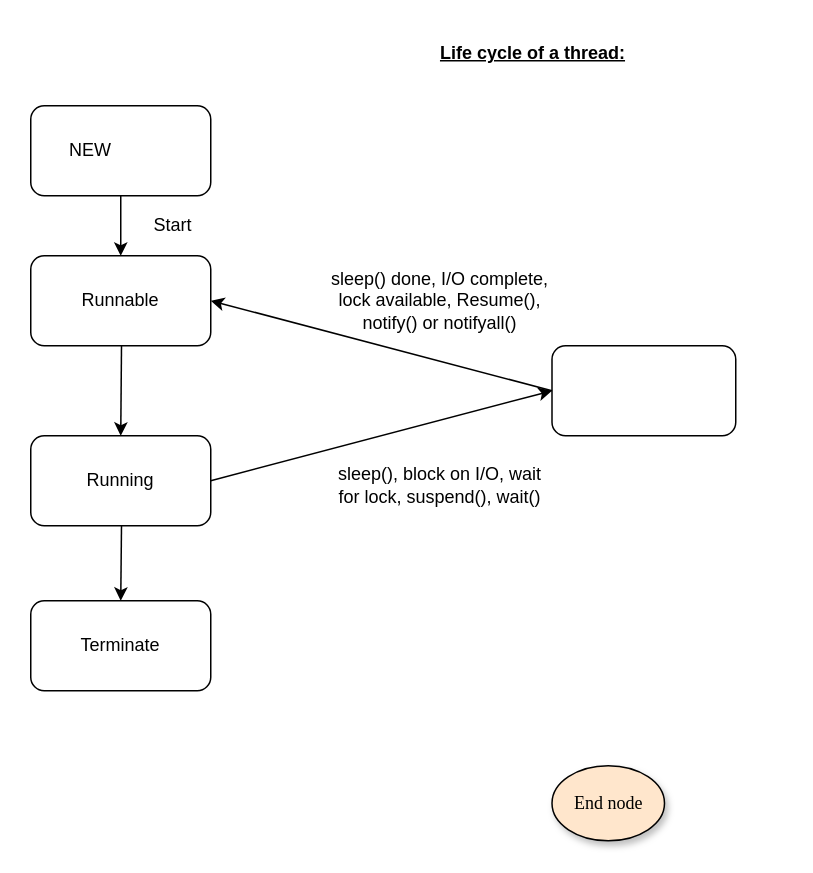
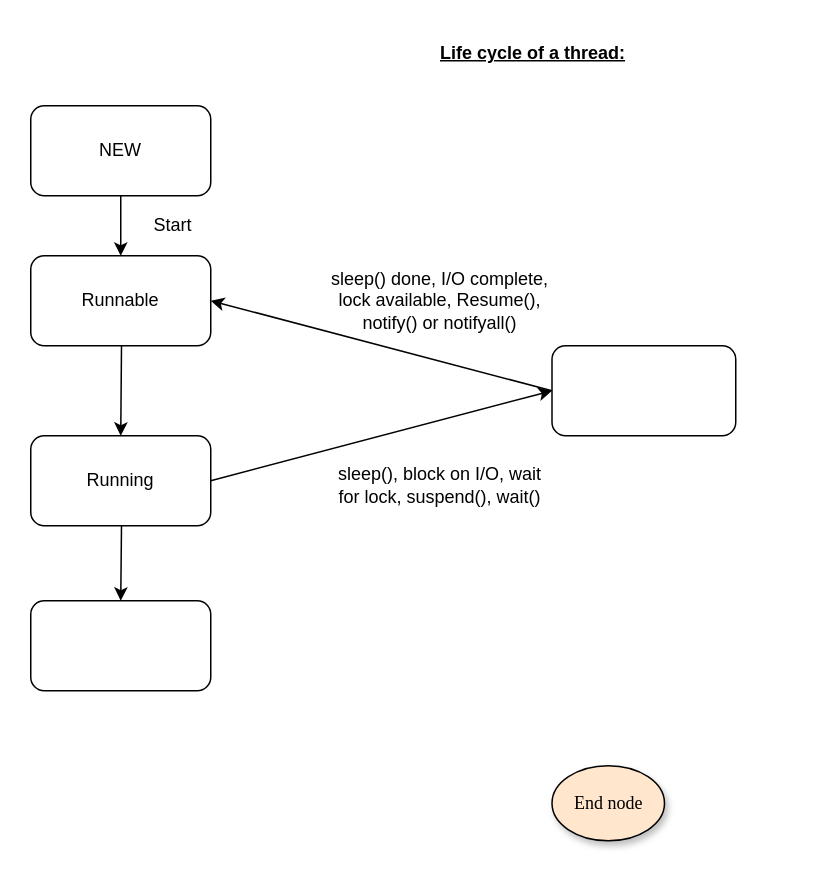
(91, 151) -> (121, 151)
(121, 646) -> none
